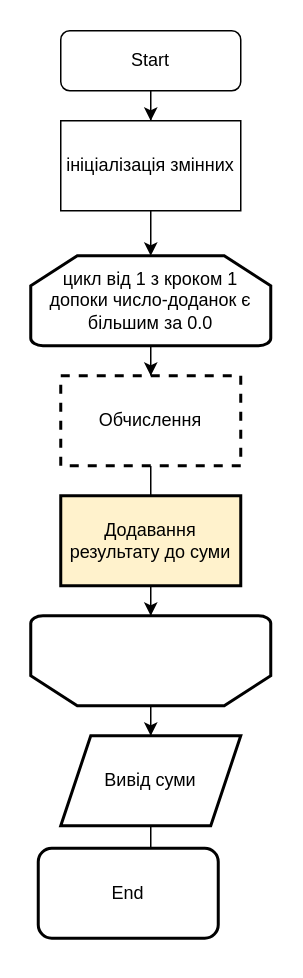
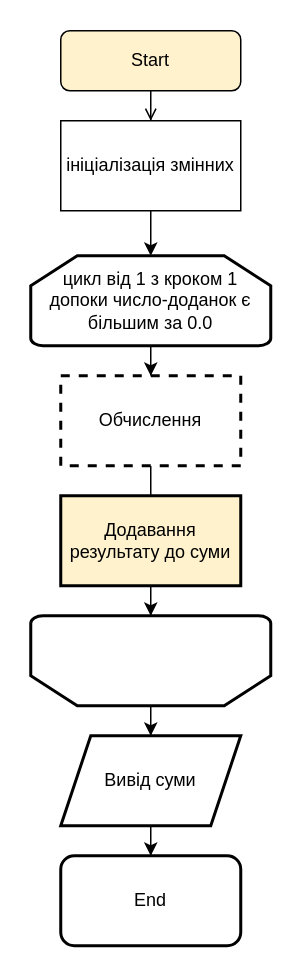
(151, 61) -> (151, 61)
(151, 109) -> (151, 111)
(128, 893) -> (151, 901)
